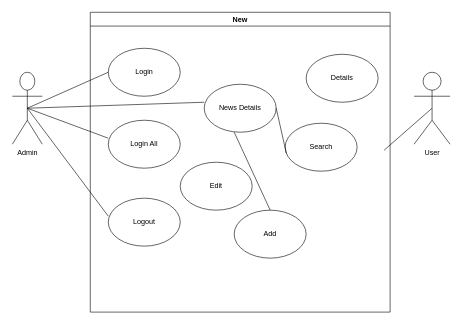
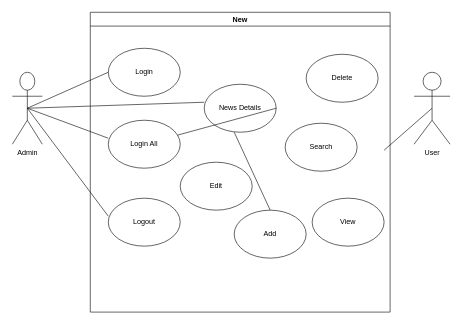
(342, 78) -> (342, 78)
(281, 128) -> (227, 122)
none -> (348, 222)
